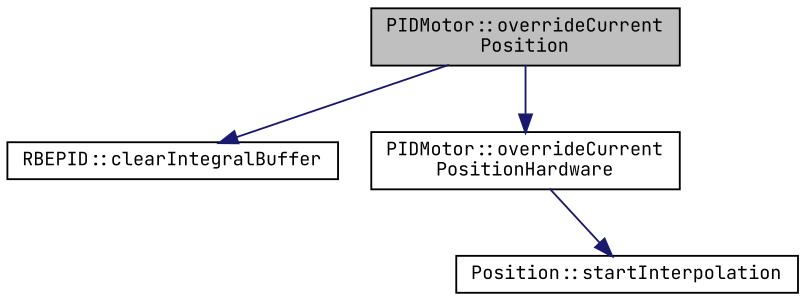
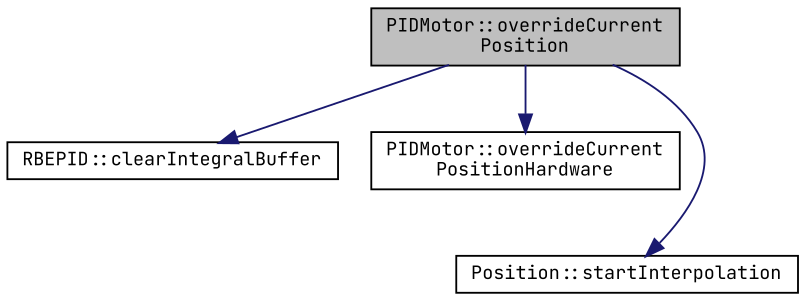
(575, 216) -> (700, 139)
